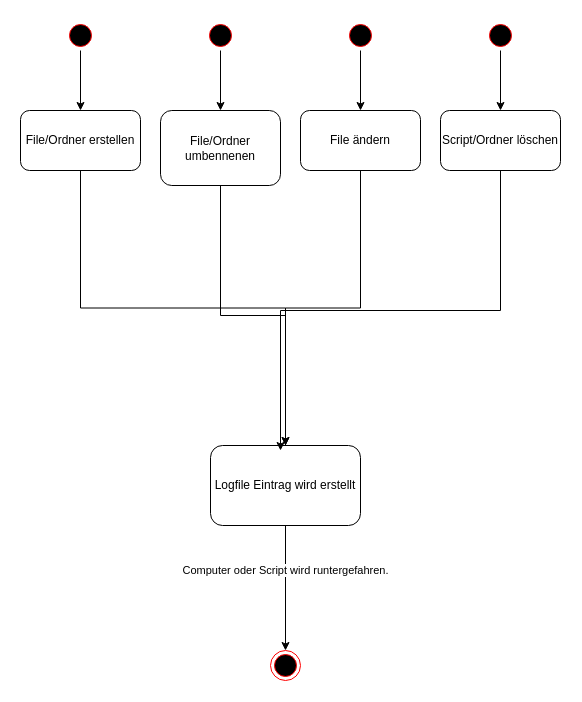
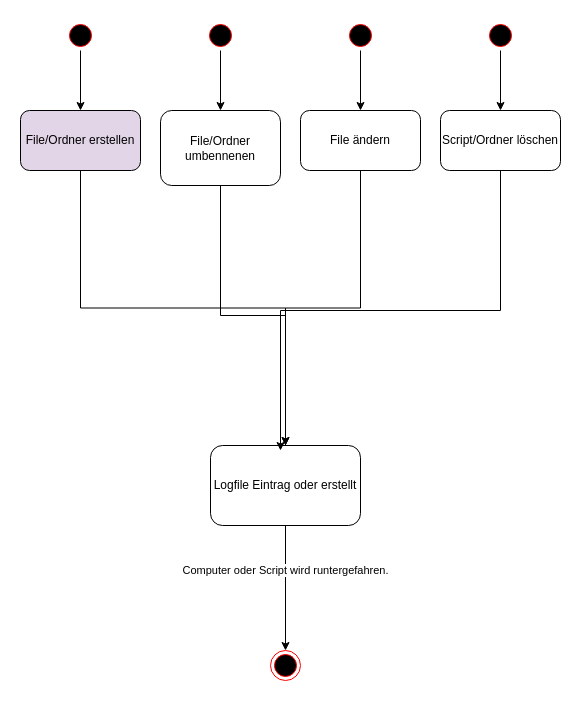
(81, 141) -> (81, 141)
(286, 486) -> (286, 486)
